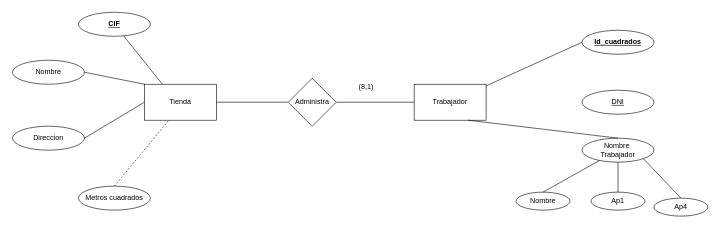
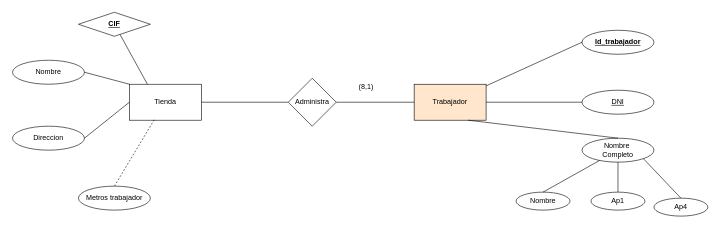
(114, 24) -> (114, 24)
(618, 42) -> (618, 42)
(180, 102) -> (165, 102)
(450, 102) -> (450, 102)
none -> (534, 102)
(618, 150) -> (618, 150)
(114, 198) -> (114, 198)
